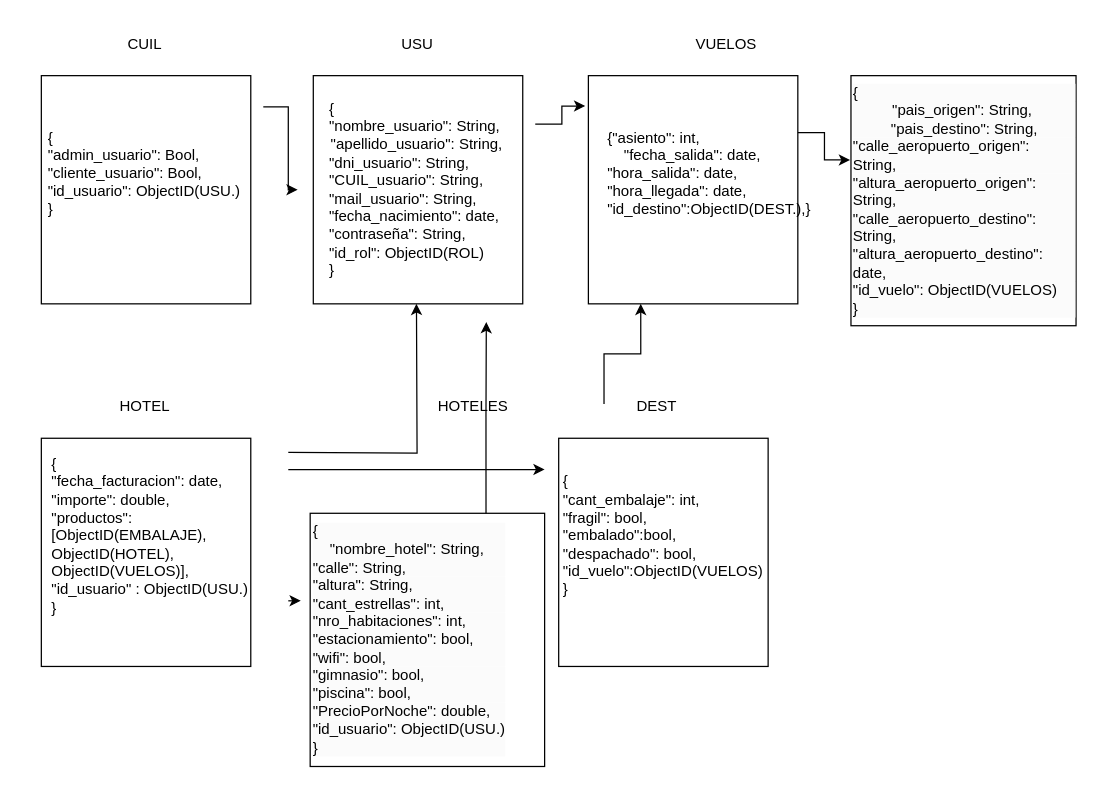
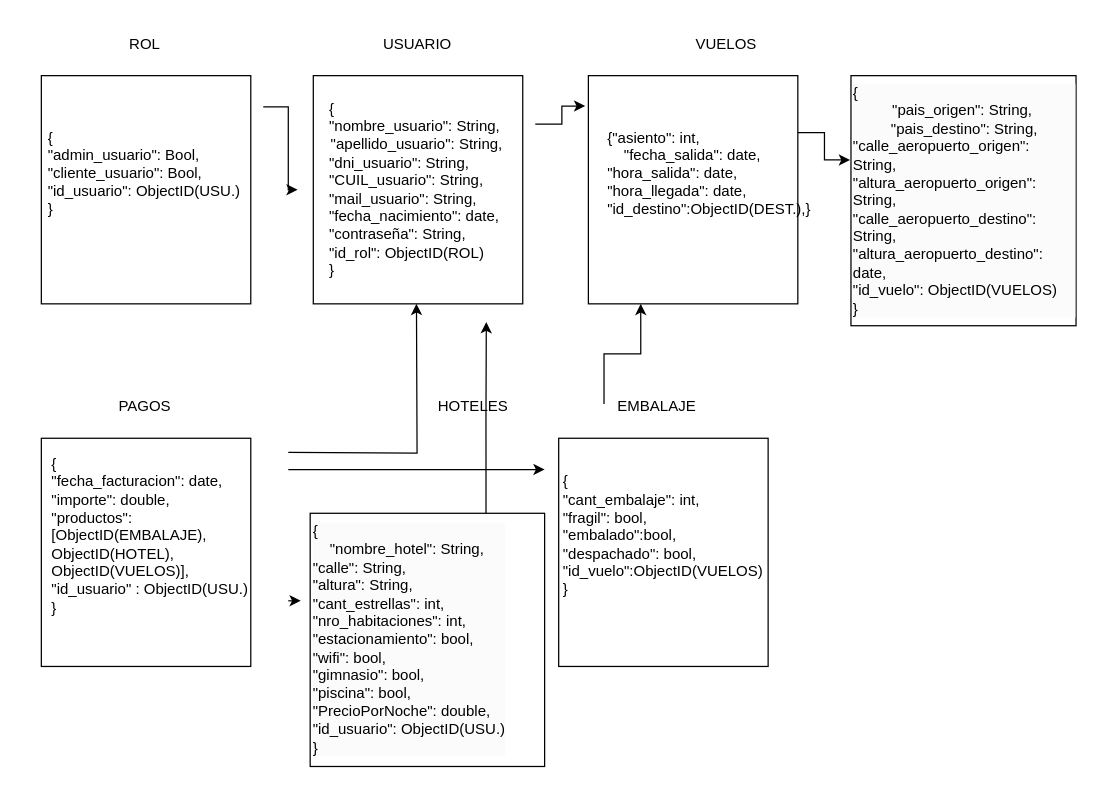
(145, 44) -> (145, 44)
(418, 44) -> (418, 44)
(145, 407) -> (145, 407)
(657, 407) -> (657, 407)
